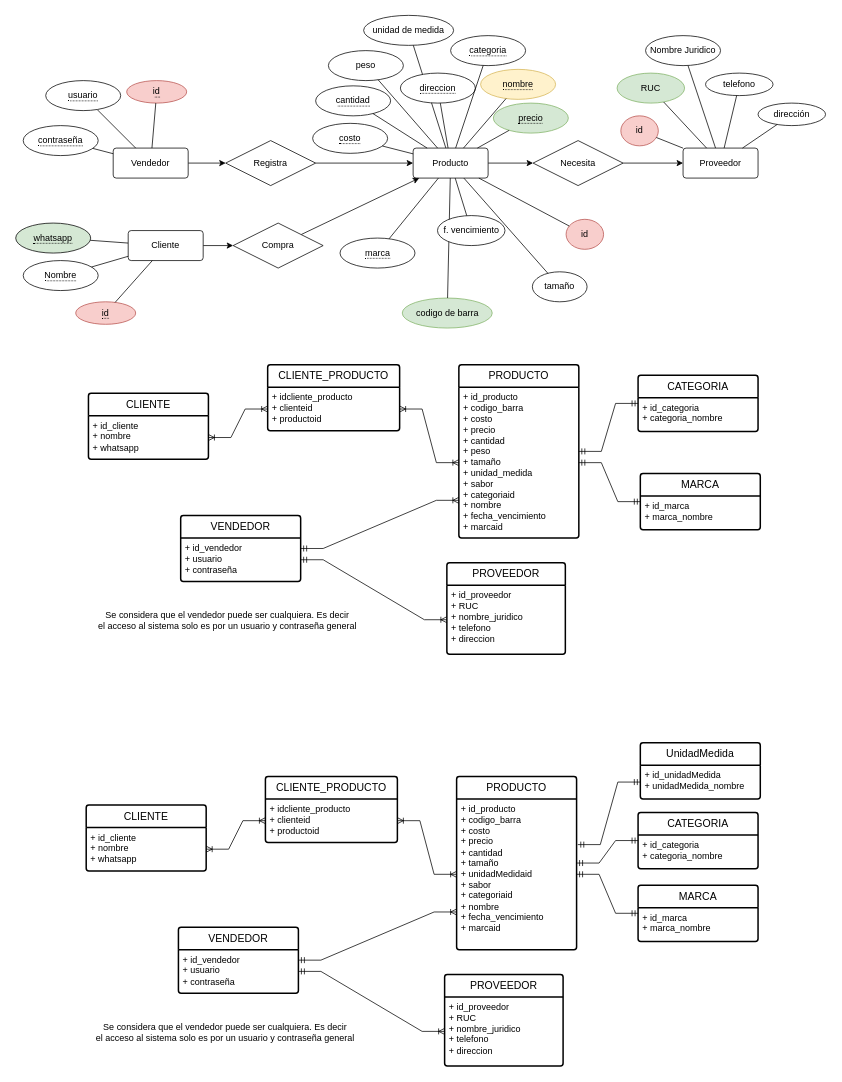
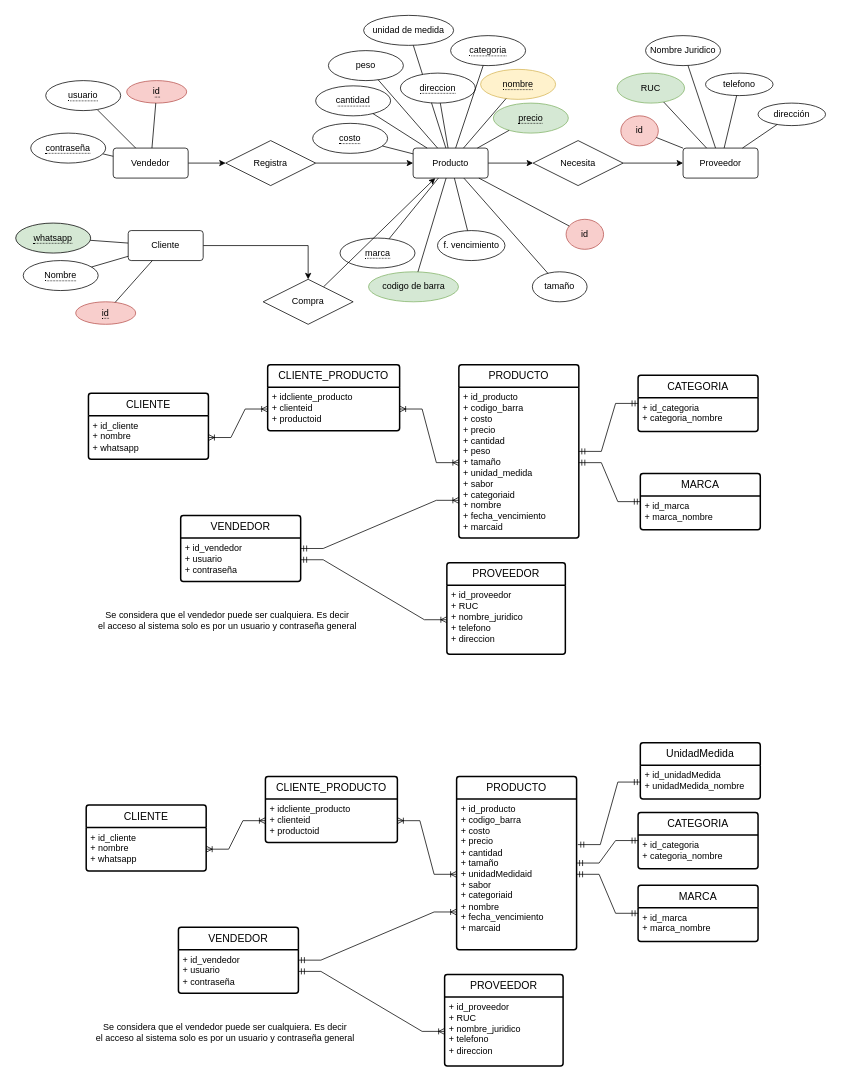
(60, 141) -> (68, 148)
(471, 231) -> (471, 246)
(278, 246) -> (308, 302)
(447, 313) -> (413, 287)
